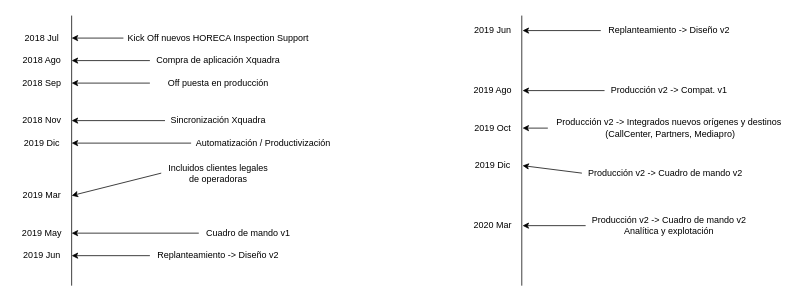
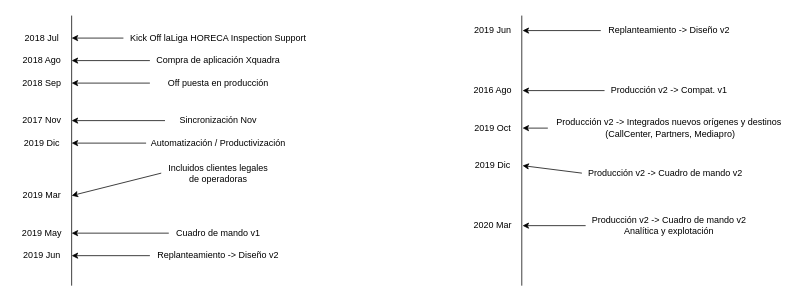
(218, 38) -> (218, 38)
(493, 90) -> (493, 90)
(42, 120) -> (42, 120)
(218, 120) -> (218, 120)
(263, 143) -> (218, 143)
(248, 233) -> (218, 233)
